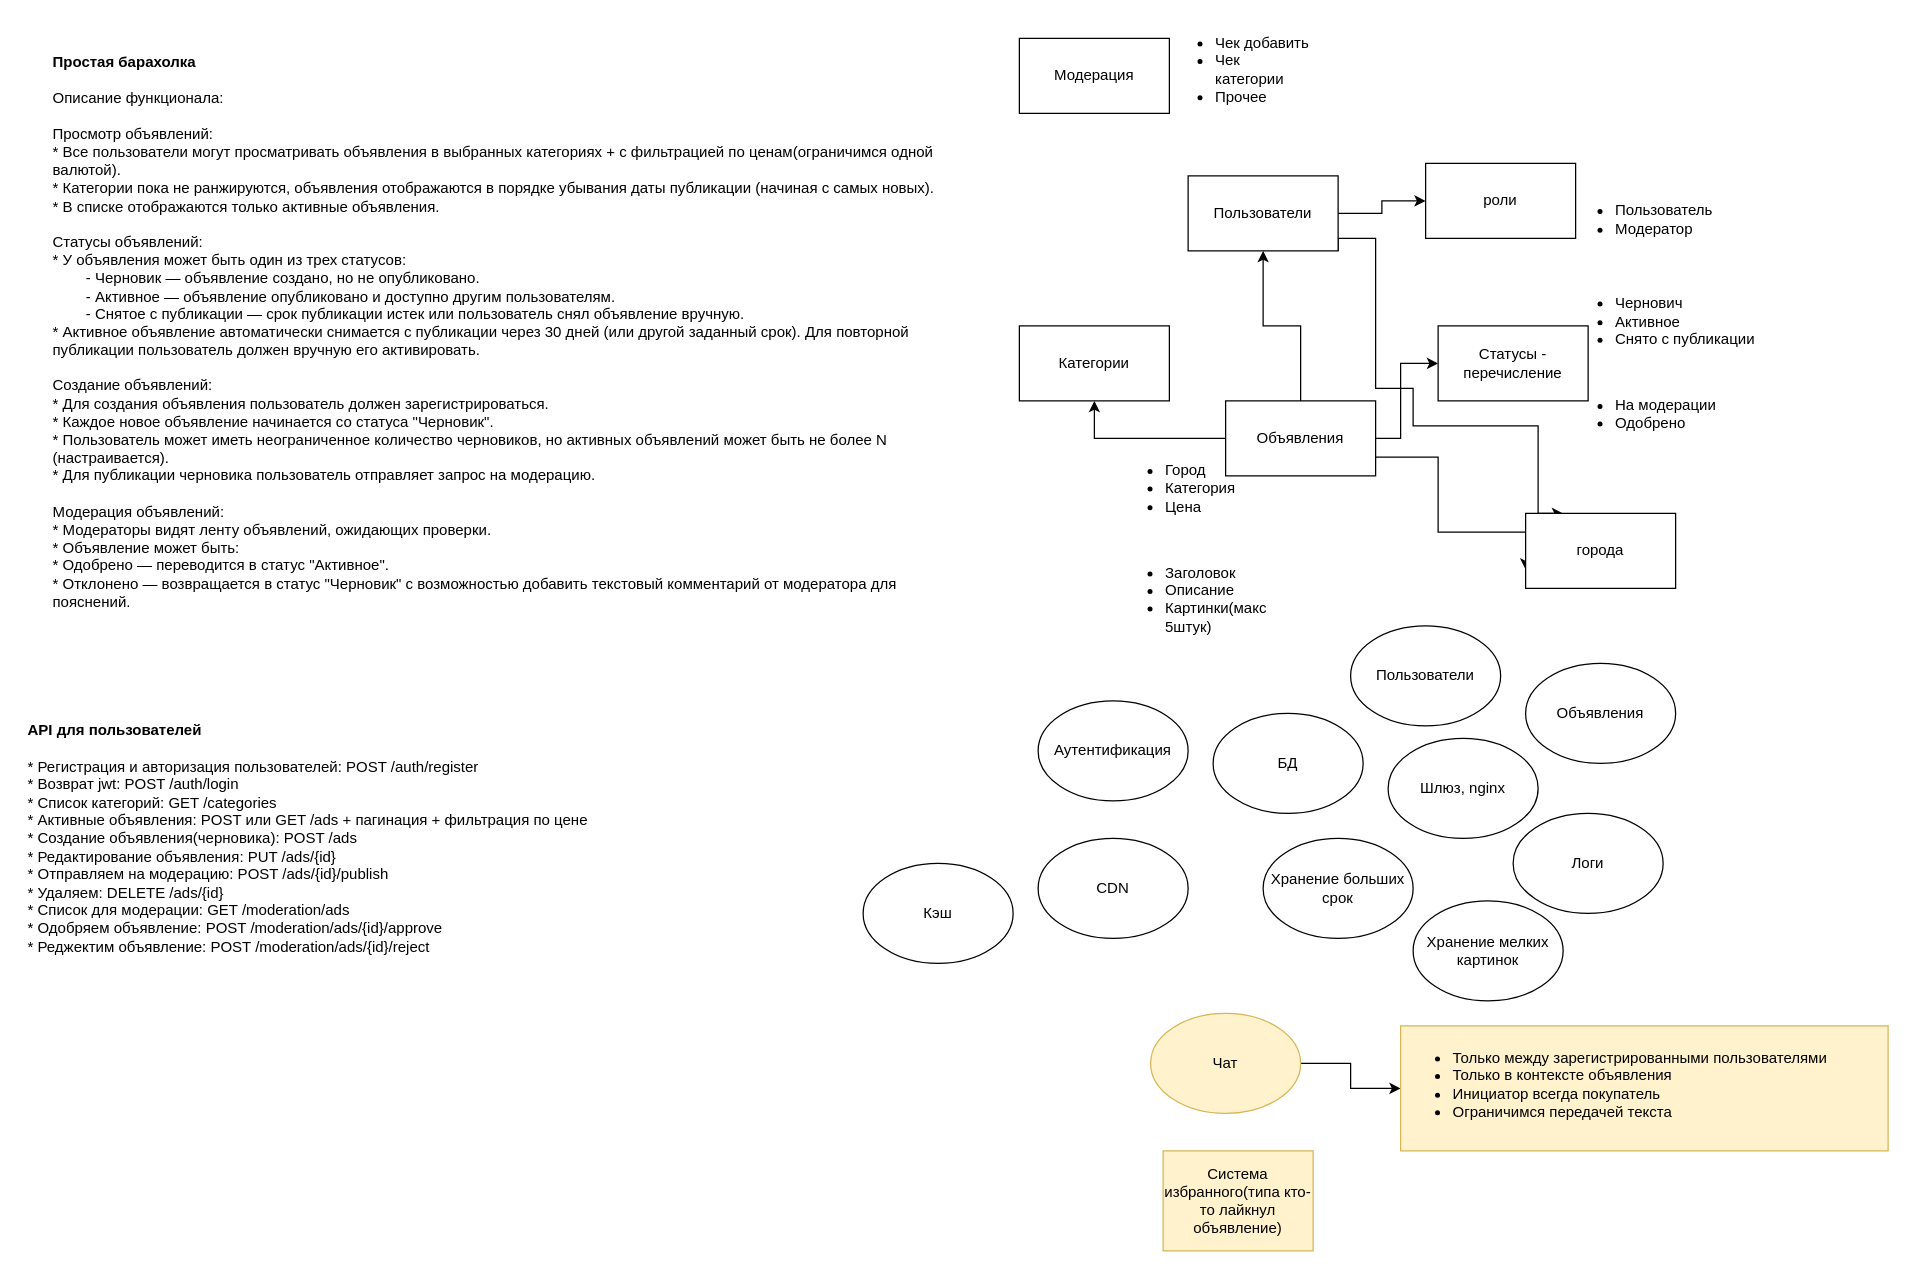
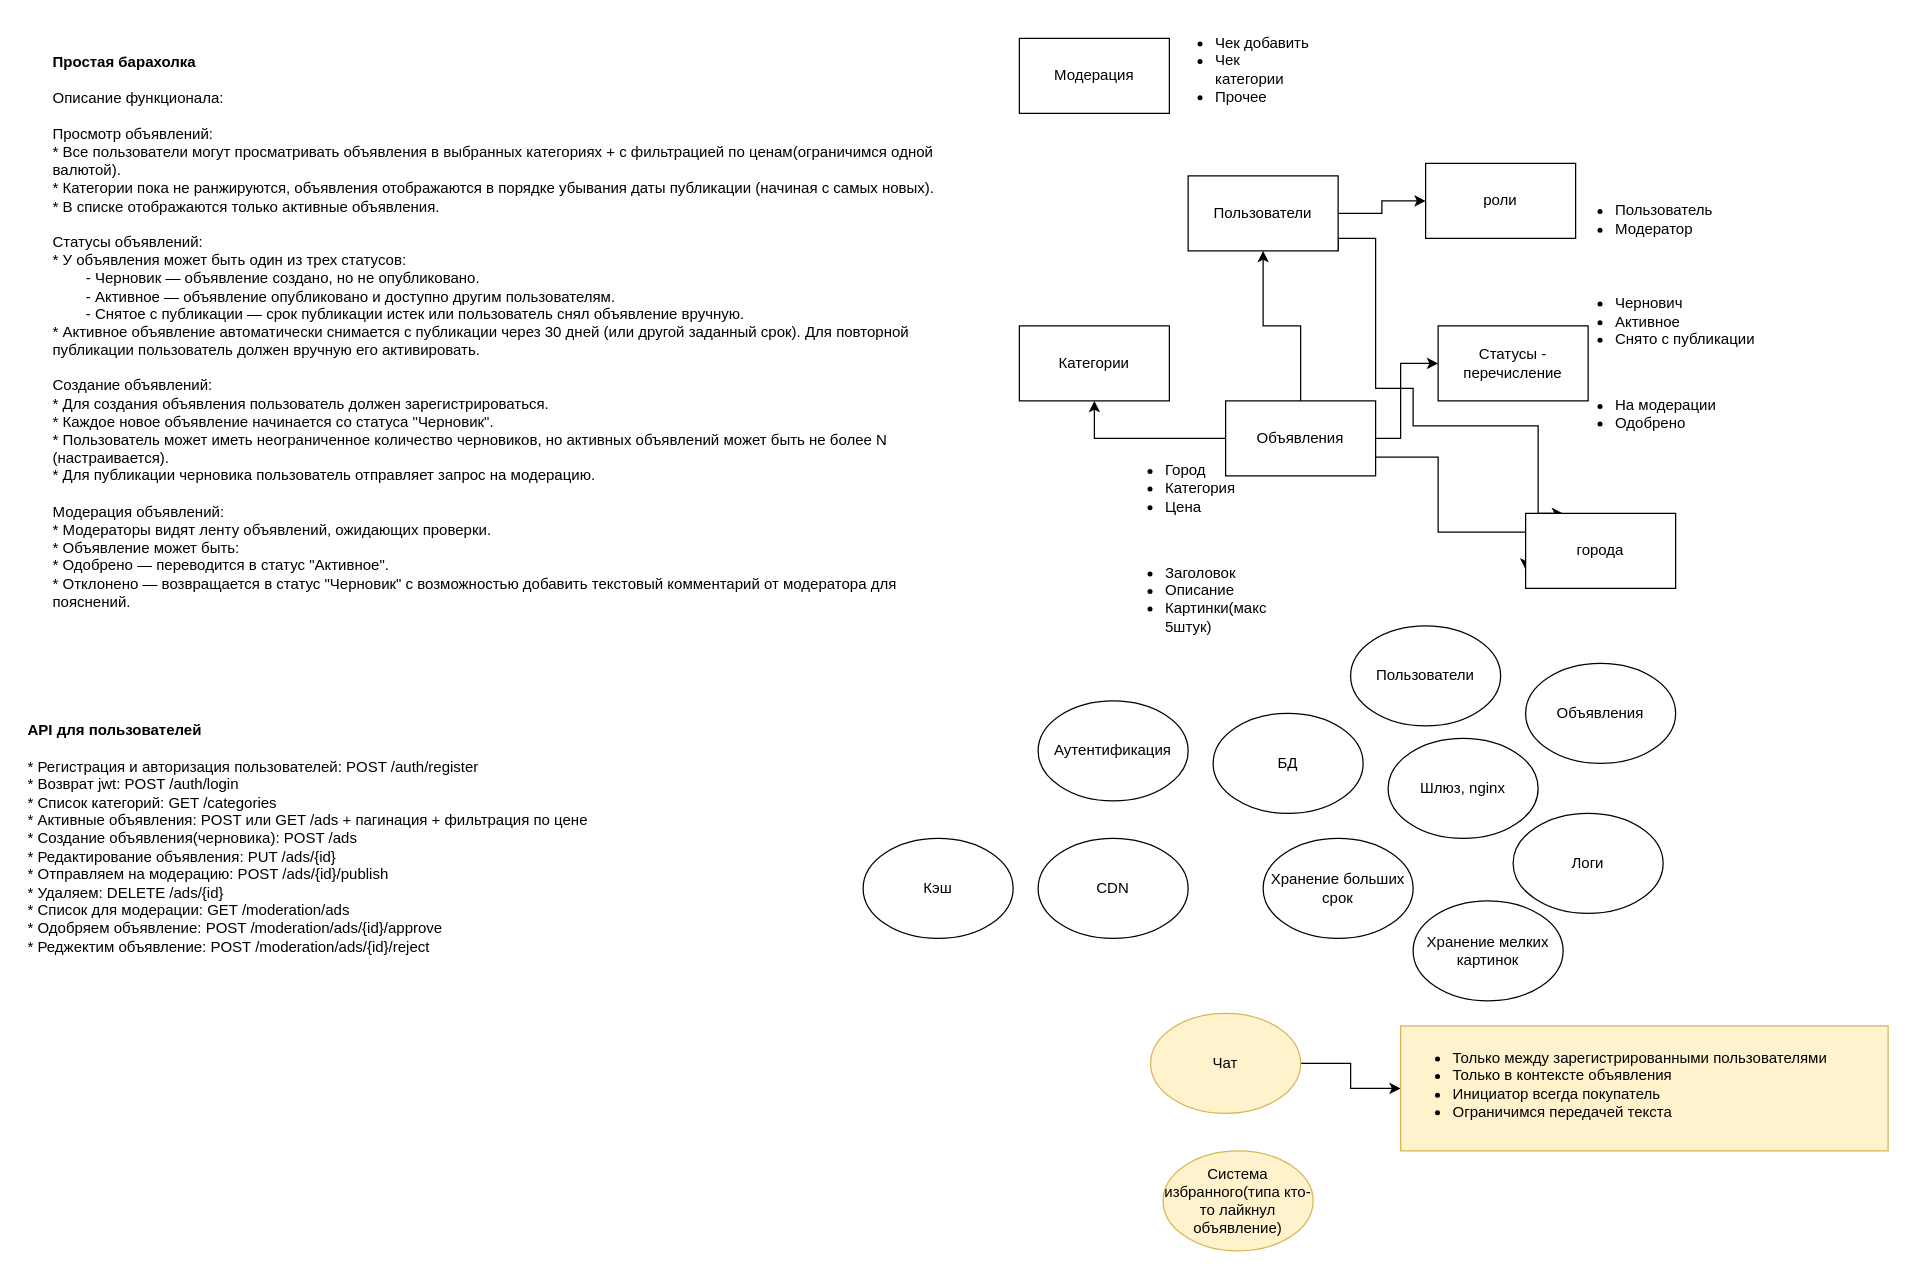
(938, 913) -> (938, 888)
(1238, 1201) -> (1238, 1201)
